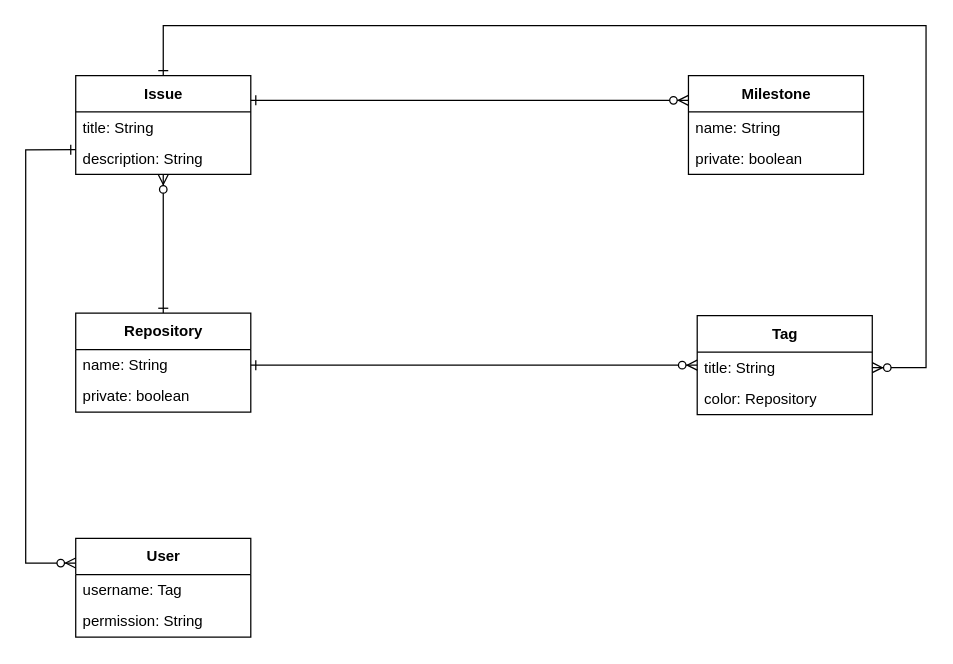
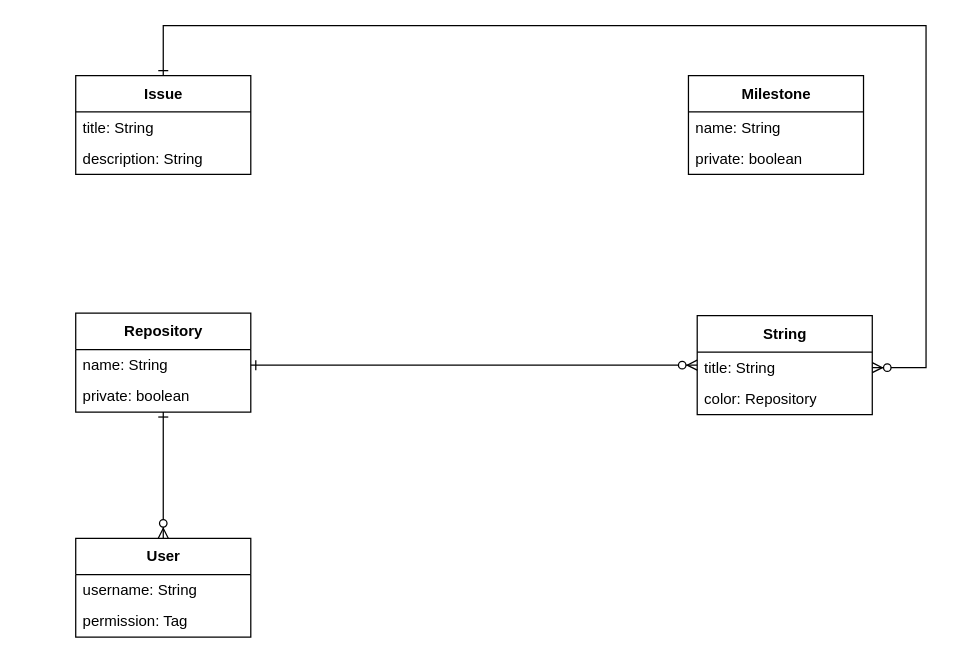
(469, 100) -> none
(163, 246) -> none
(785, 334) -> (785, 334)
(26, 358) -> none
none -> (163, 476)
(134, 591) -> (144, 591)
(149, 622) -> (138, 622)
